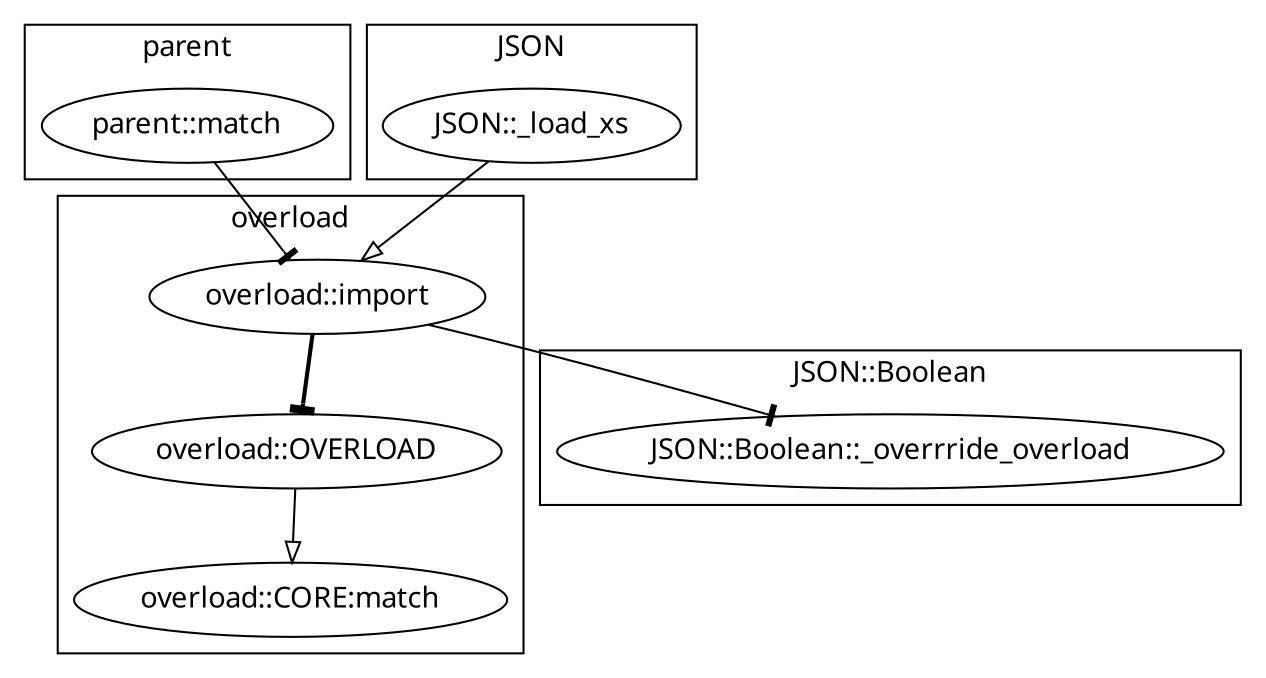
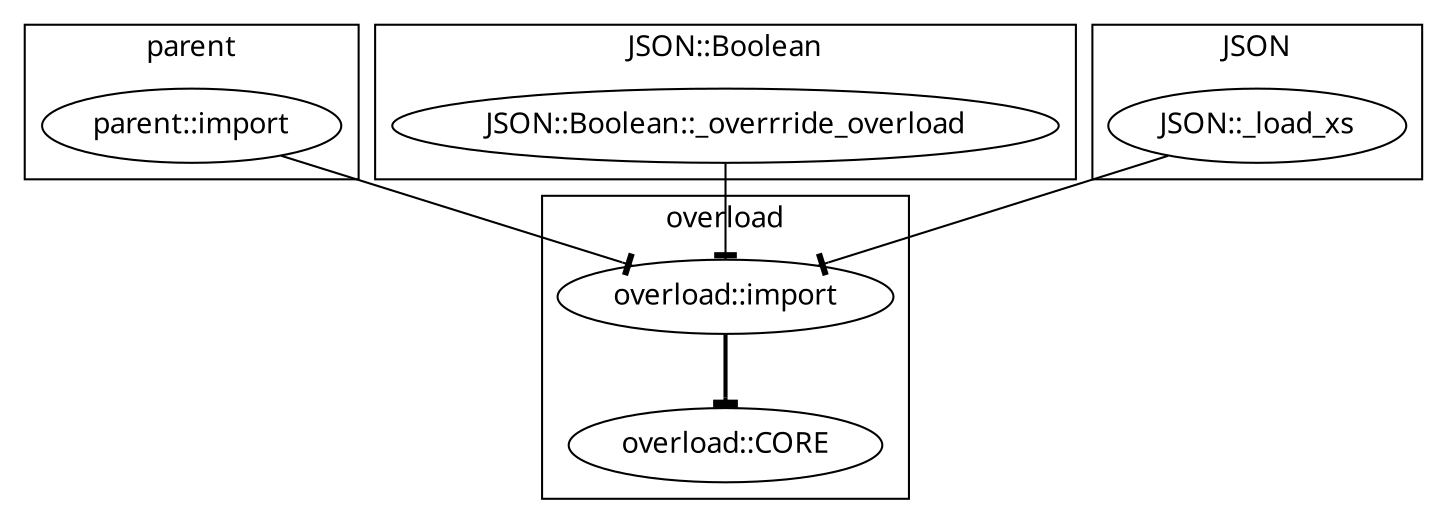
(188, 126) -> (192, 126)
(428, 209) -> (998, 209)
(597, 368) -> (726, 208)
(297, 451) -> (726, 445)
(291, 600) -> none
